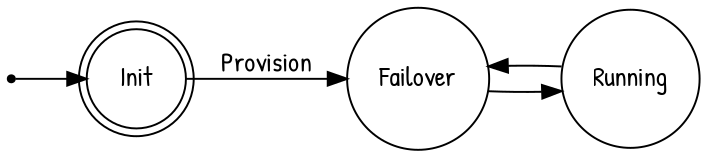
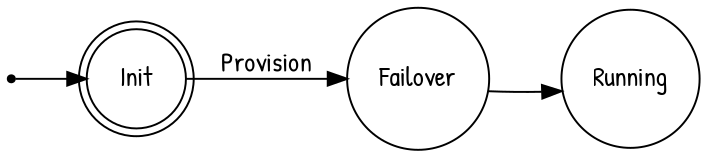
(535, 66) -> none
